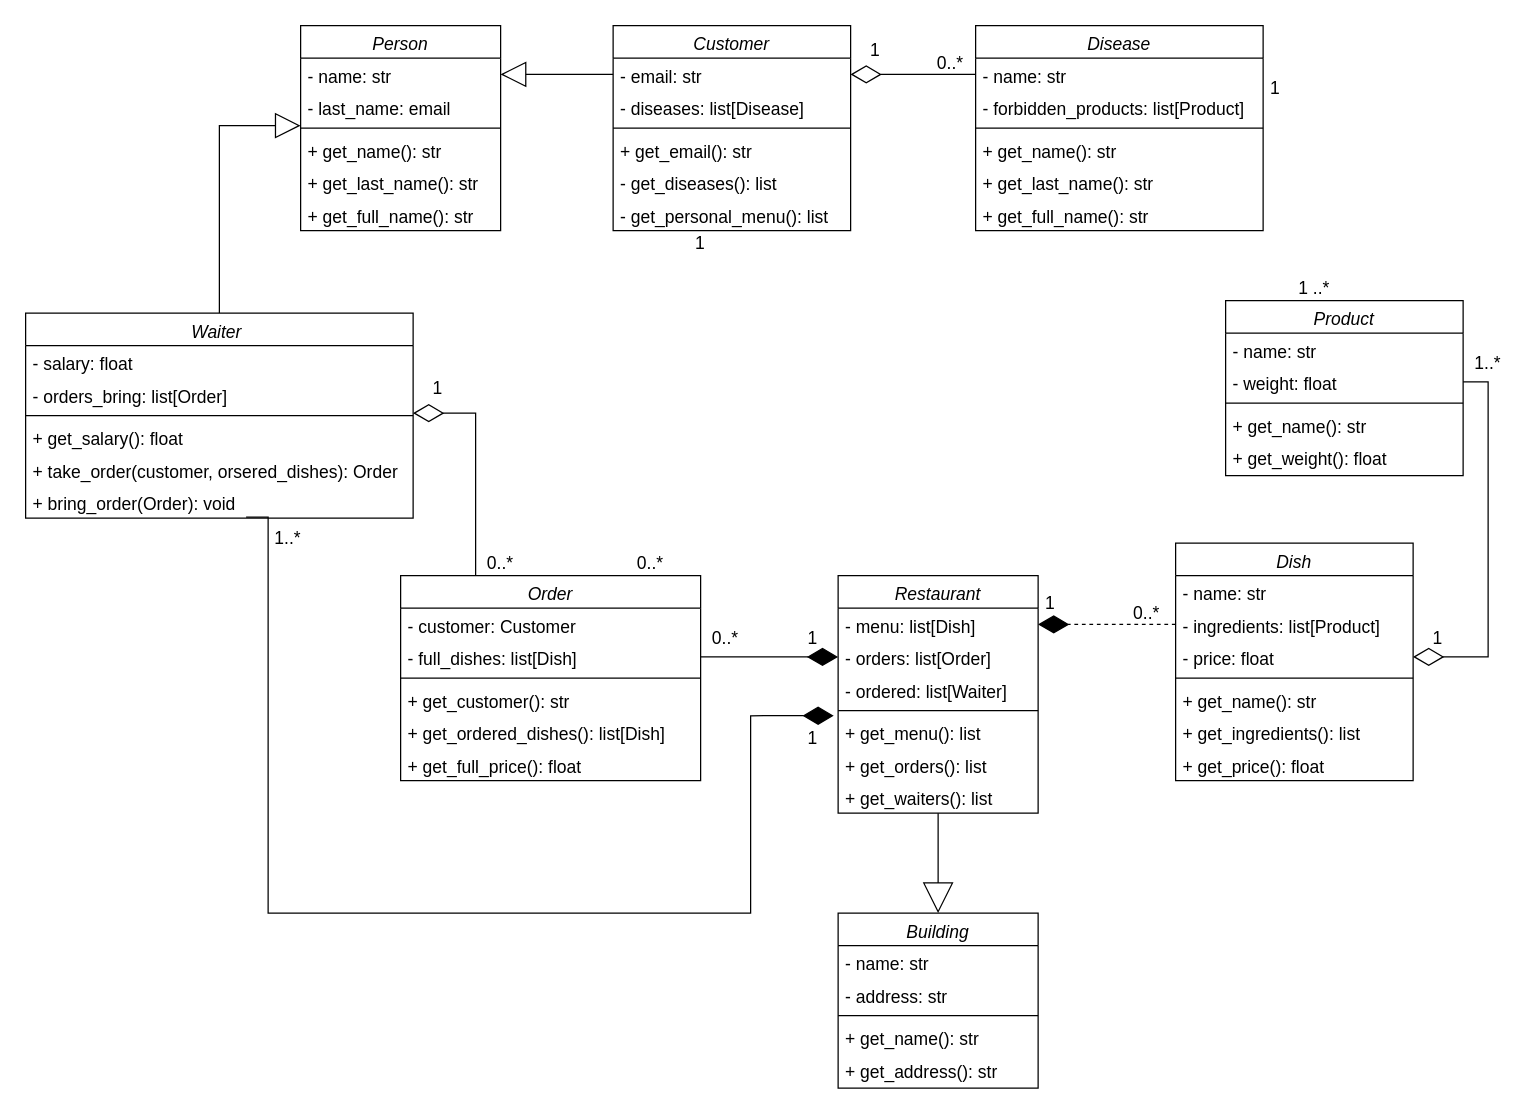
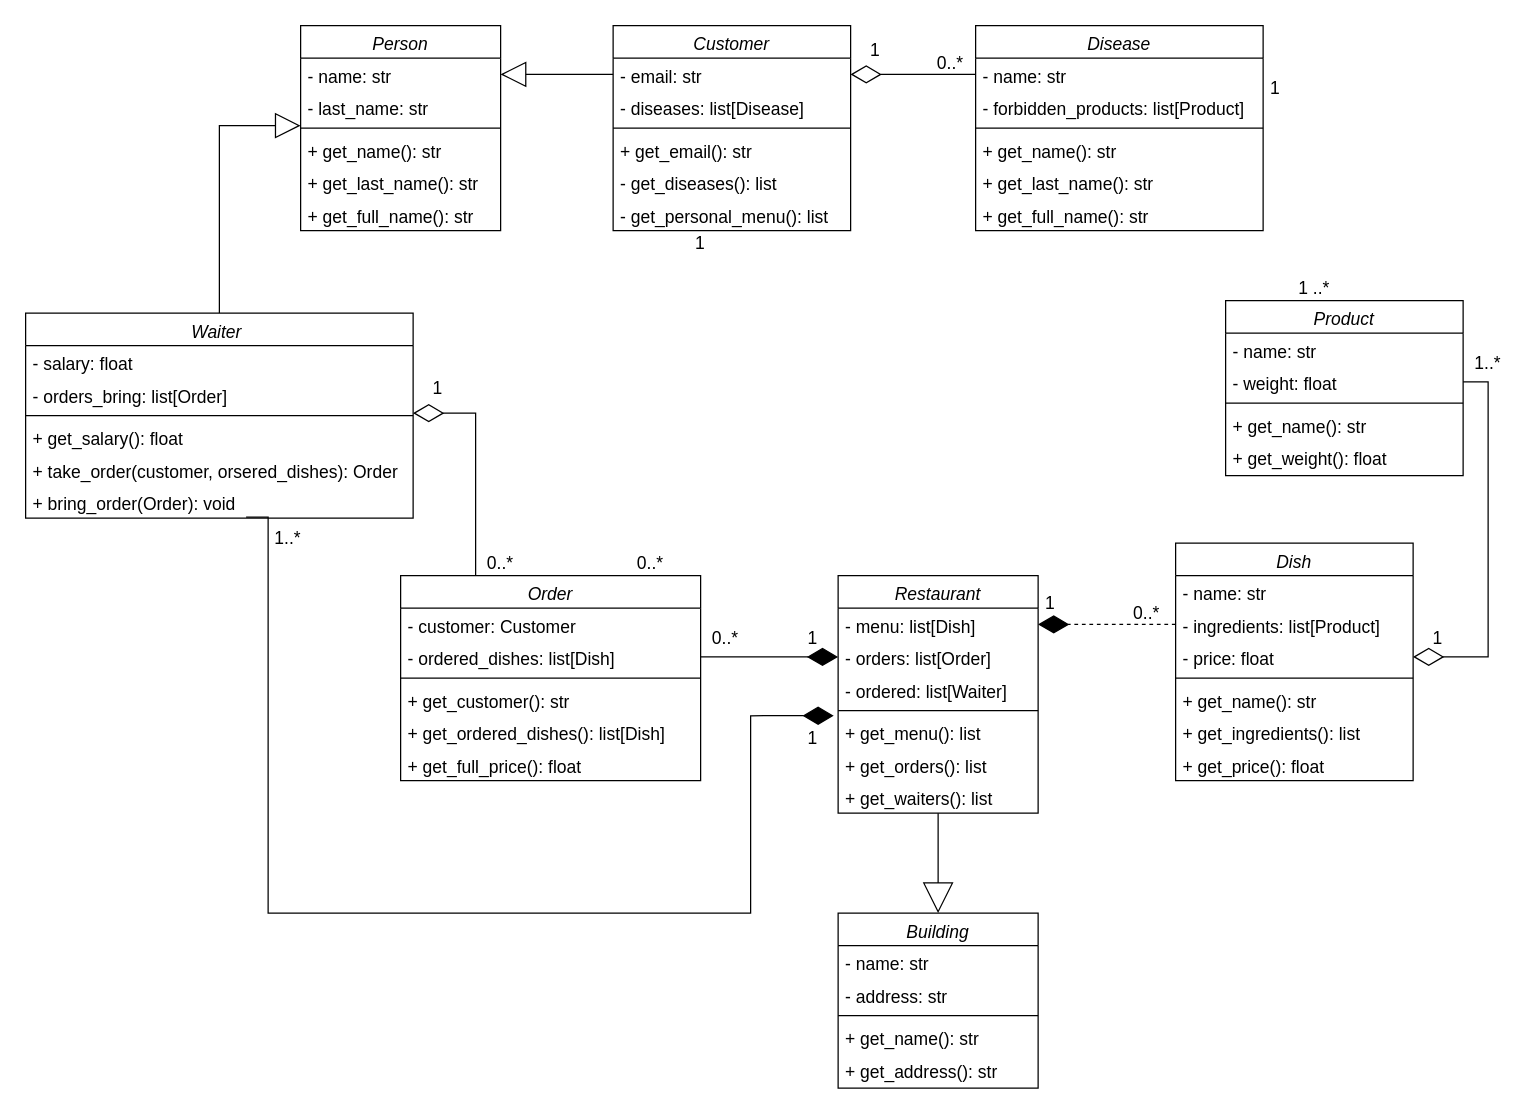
(382, 109) -> (377, 109)
(510, 659) -> (529, 659)
